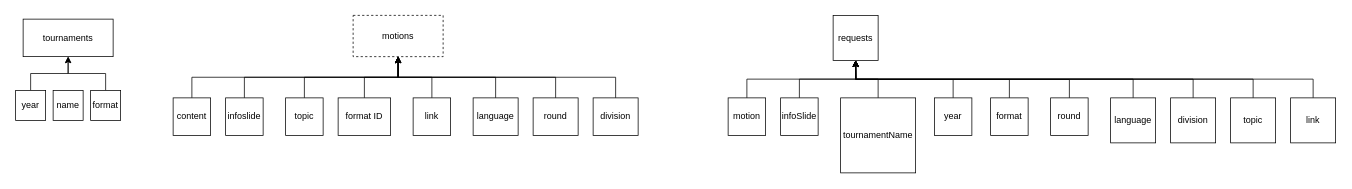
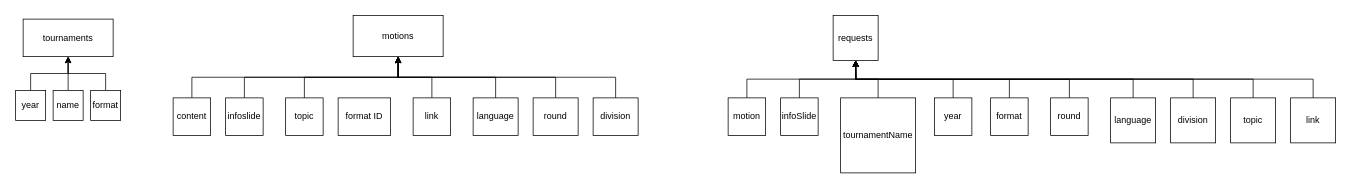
(398, 36) -> (398, 36)
none -> (68, 83)
(364, 89) -> none
